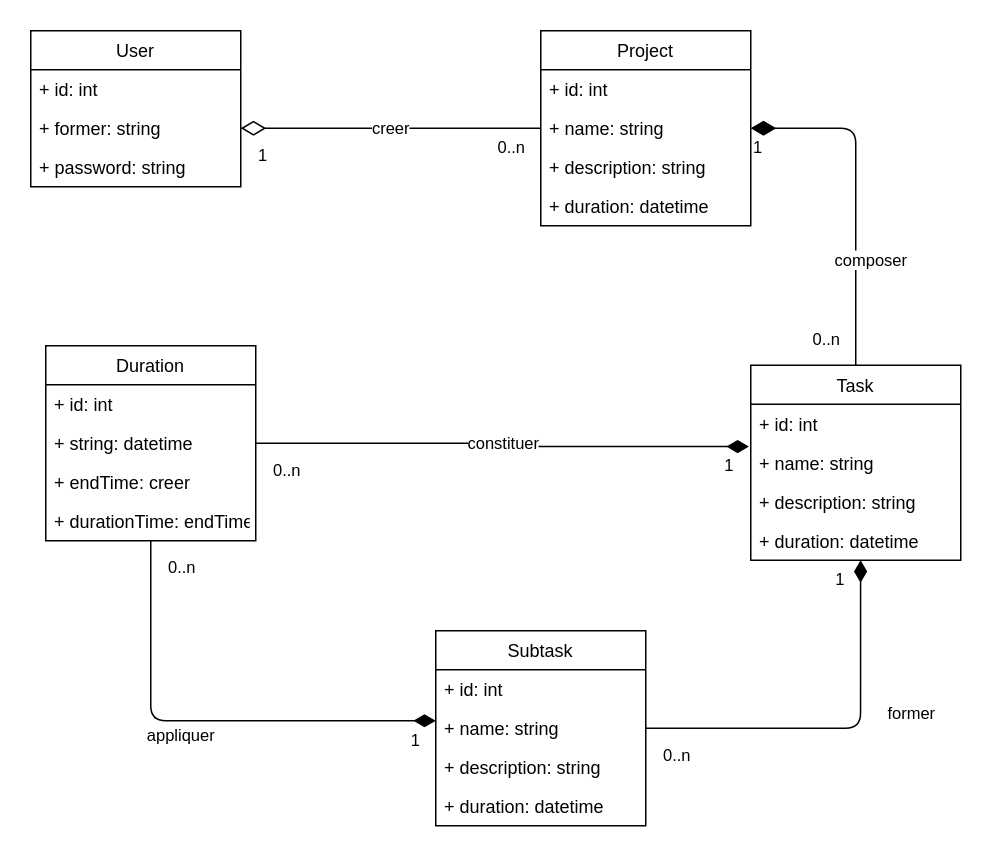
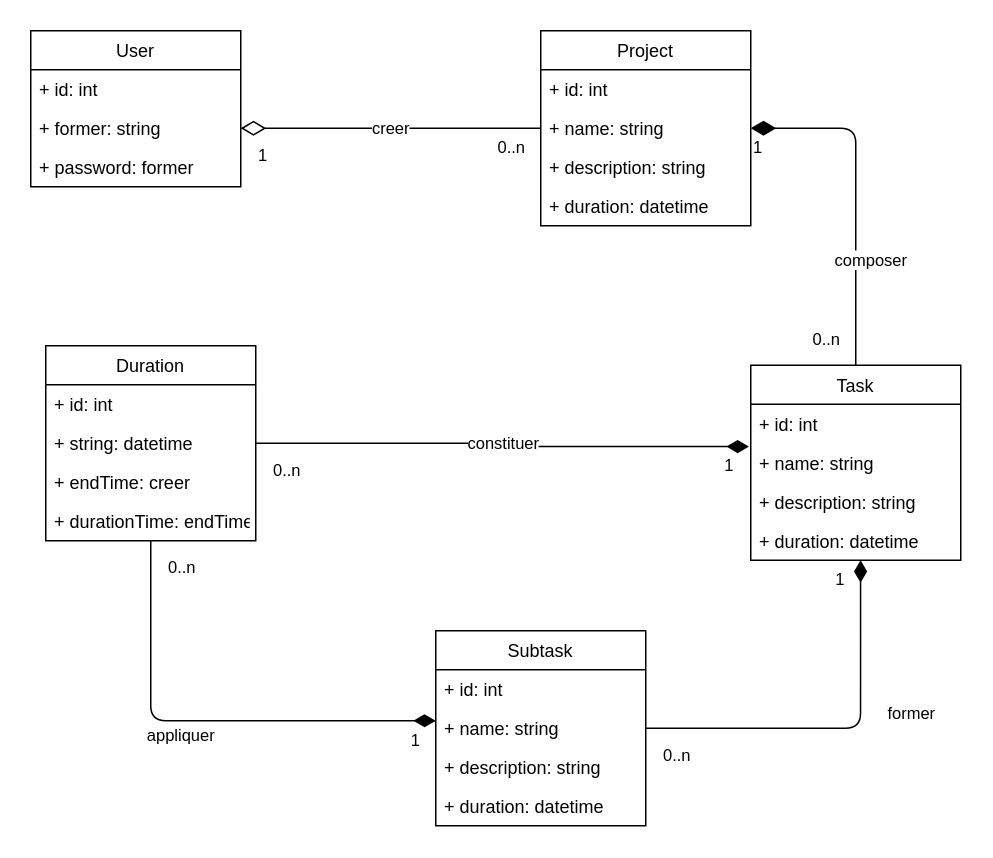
(120, 168) -> (123, 168)
